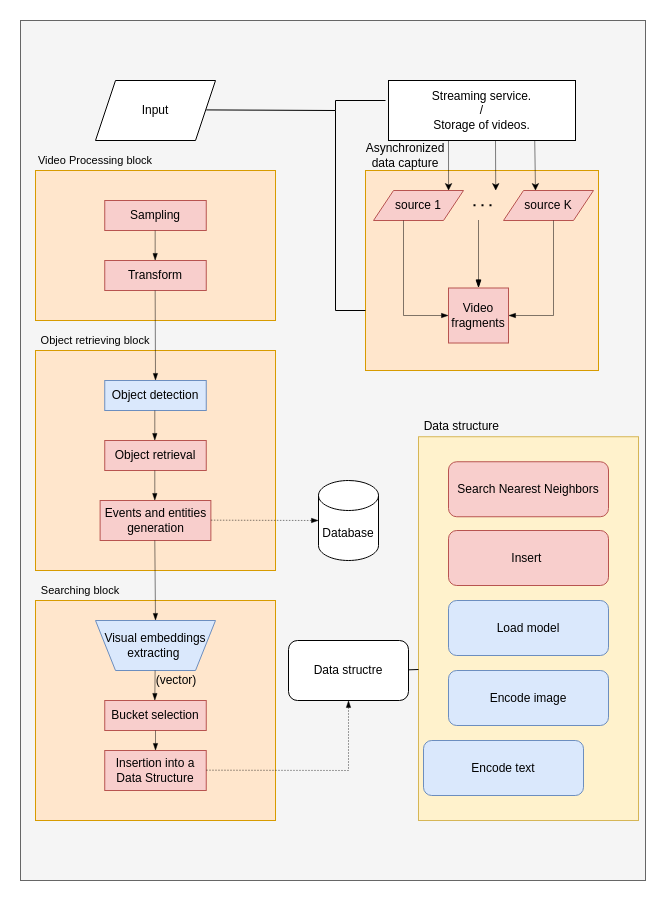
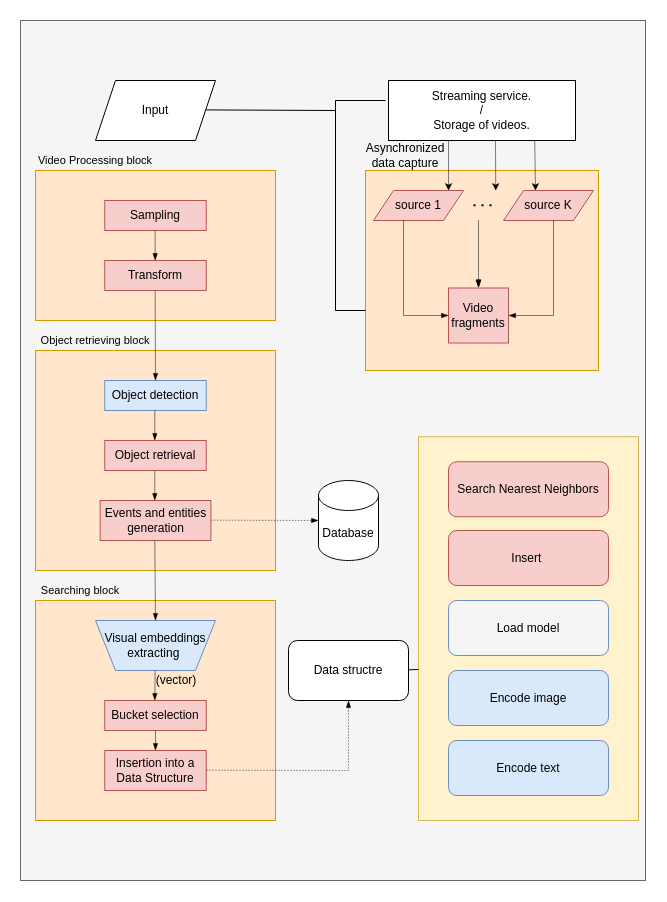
(464, 427) -> none
(529, 628) -> (529, 628)
(504, 768) -> (529, 768)
